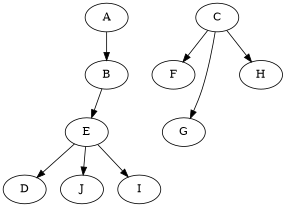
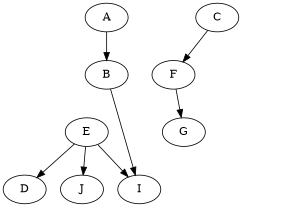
(207, 72) -> (178, 99)
(261, 75) -> none
(98, 99) -> (122, 128)
